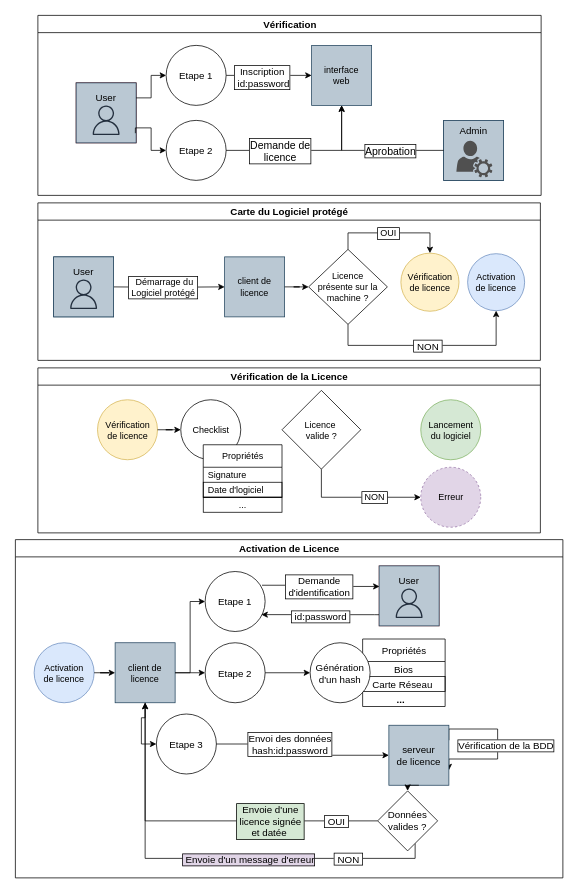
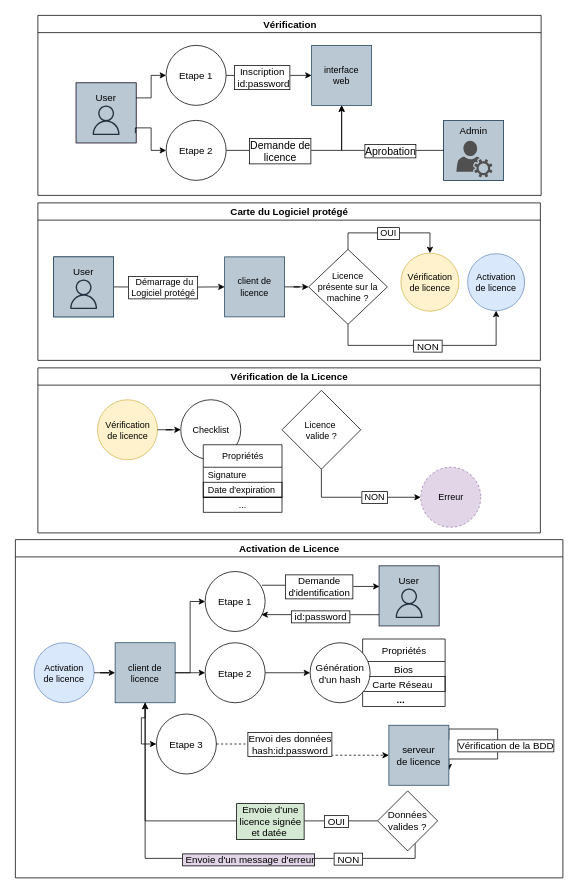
(451, 430) -> none
(239, 490) -> (246, 490)
(357, 755) -> (357, 755)
(409, 785) -> none
